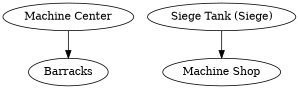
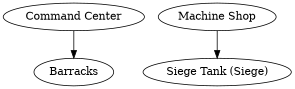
(68, 17) -> (74, 17)
(222, 41) -> (217, 41)
